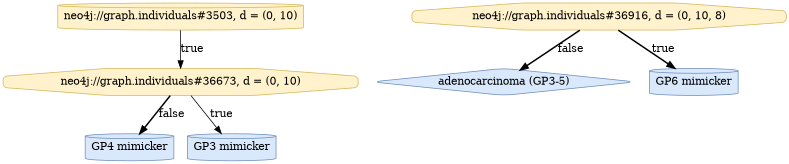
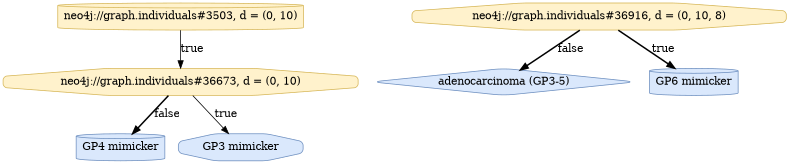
(232, 147) -> (241, 147)
